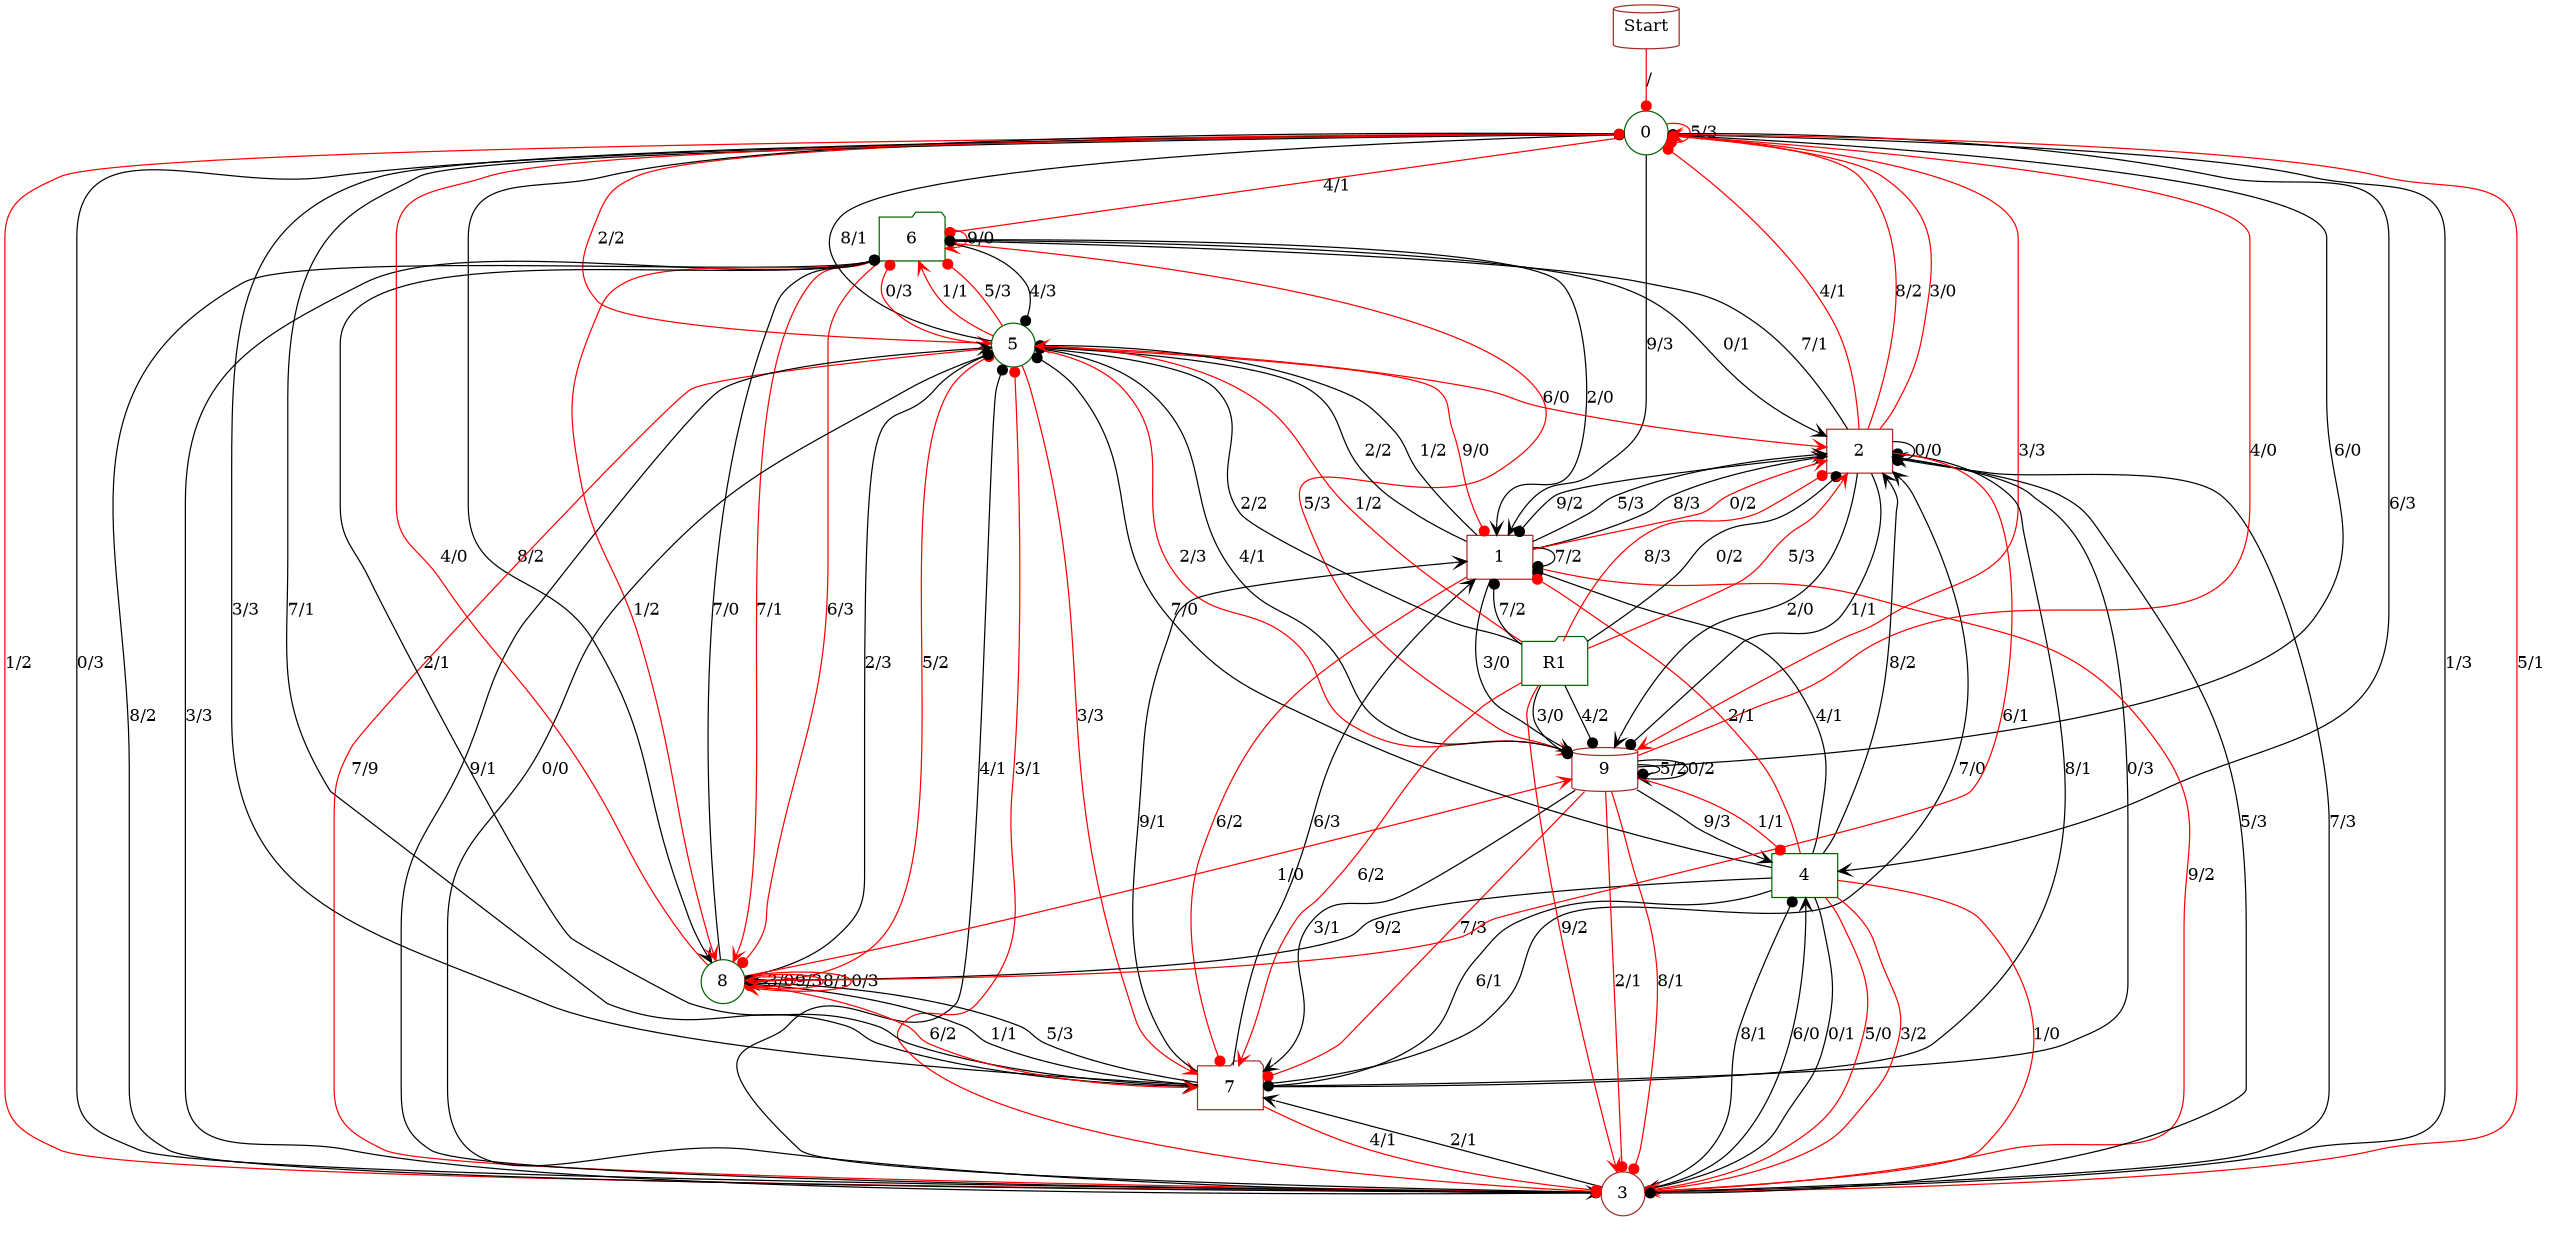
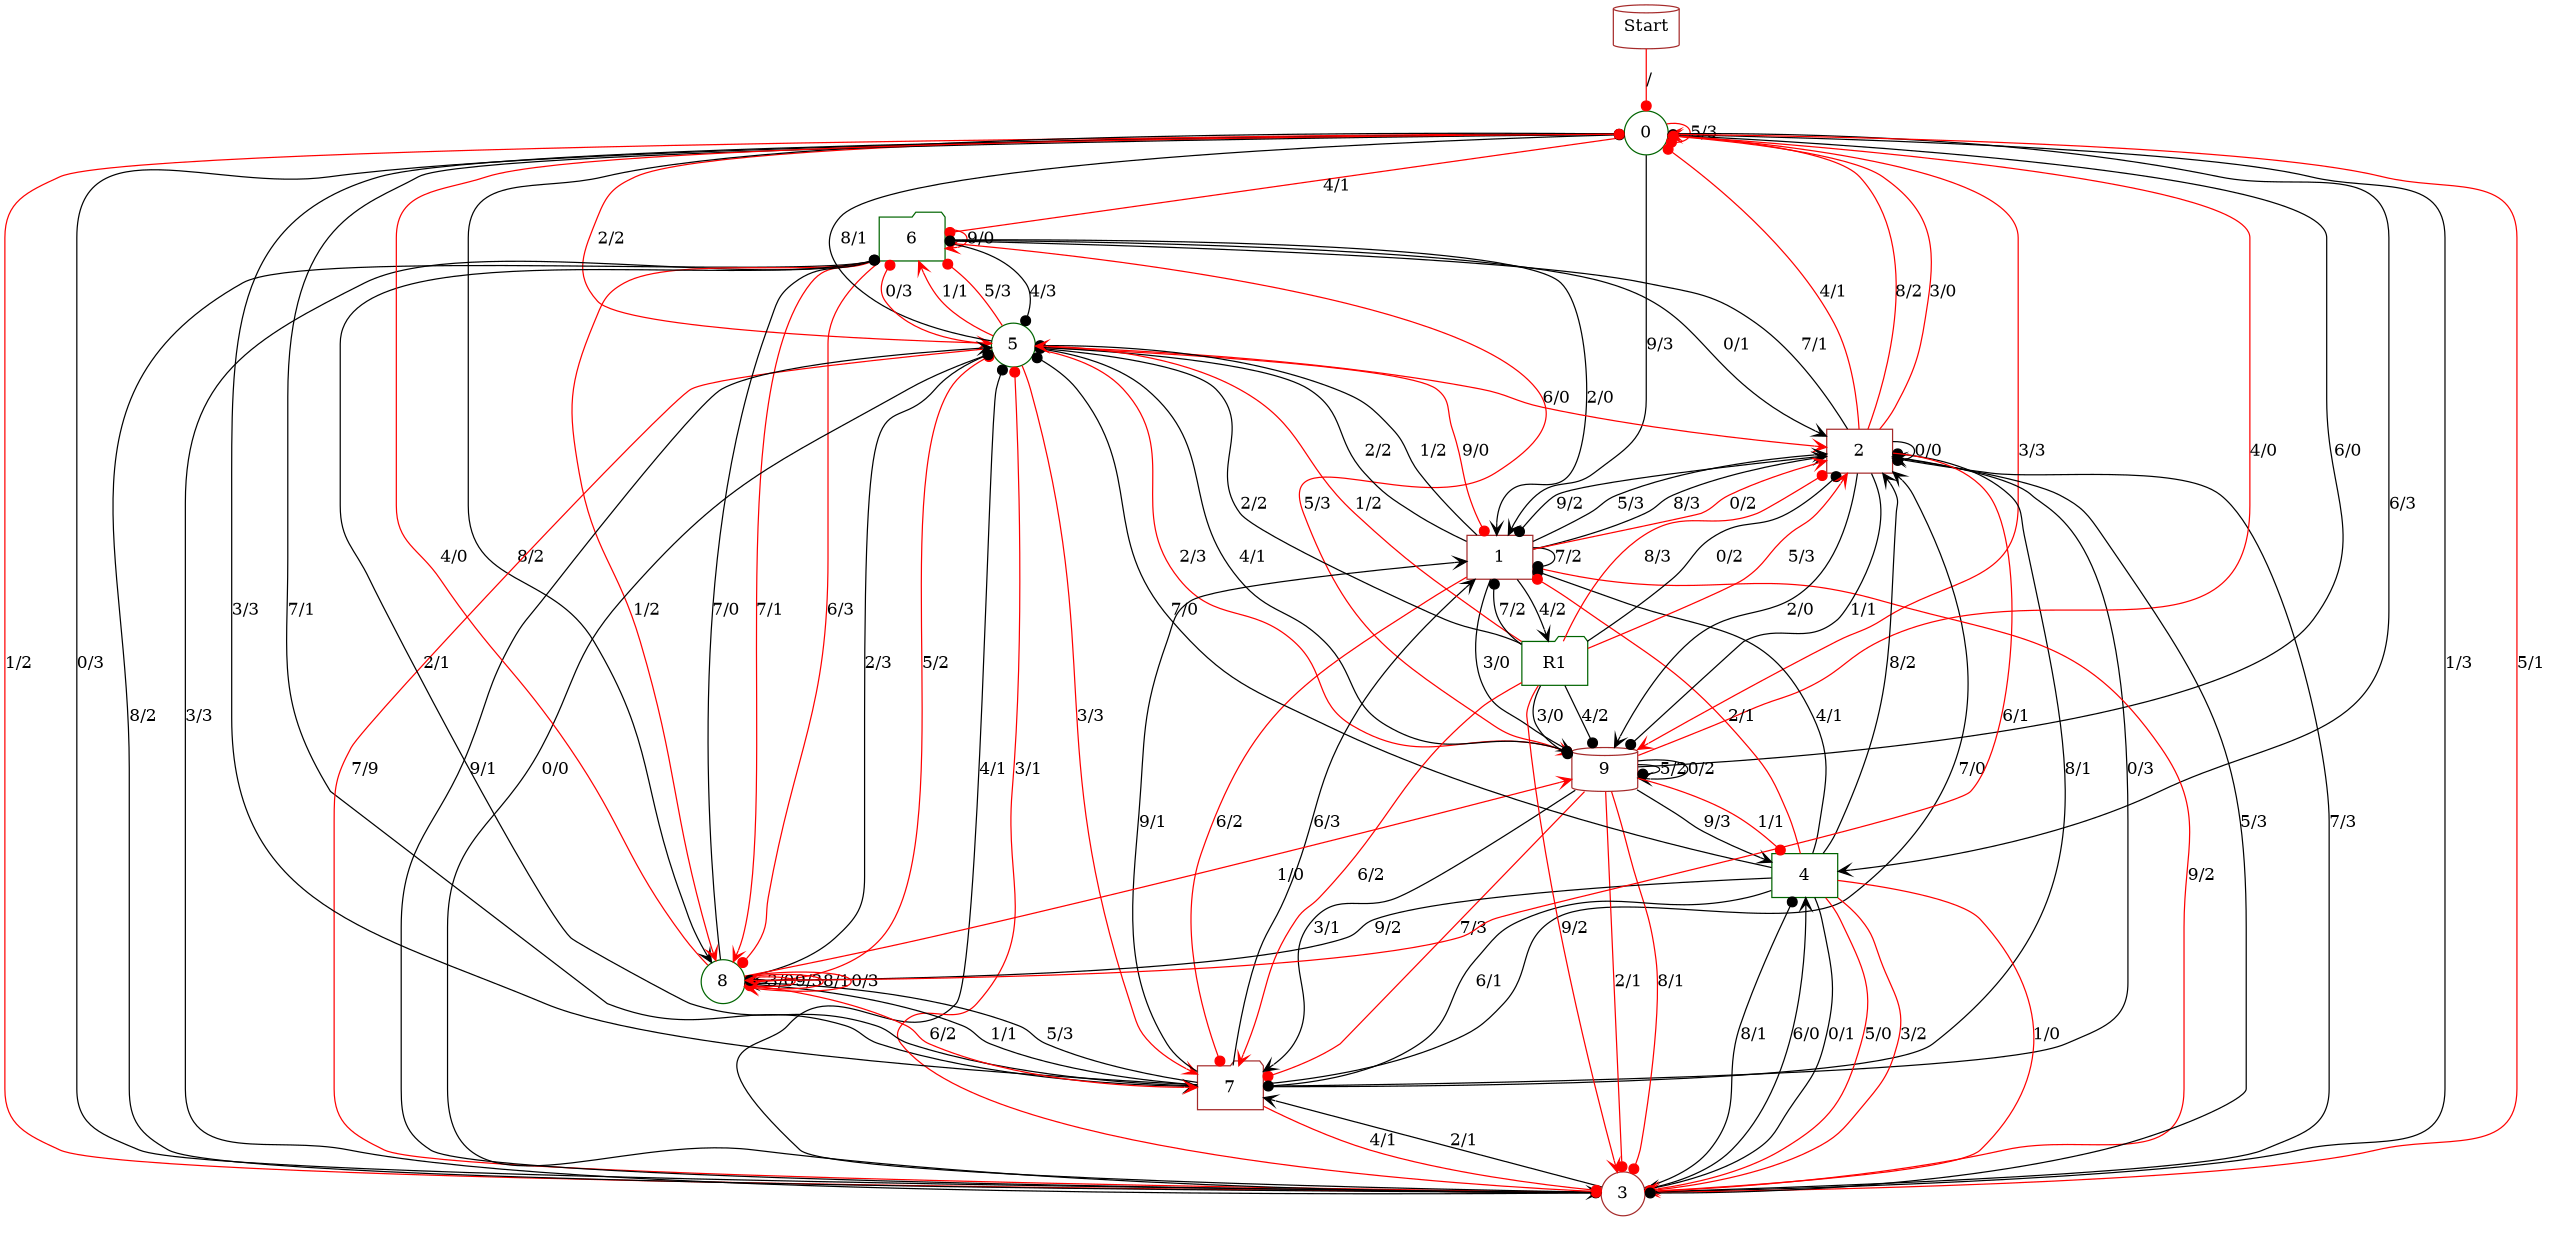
none -> (1533, 603)
